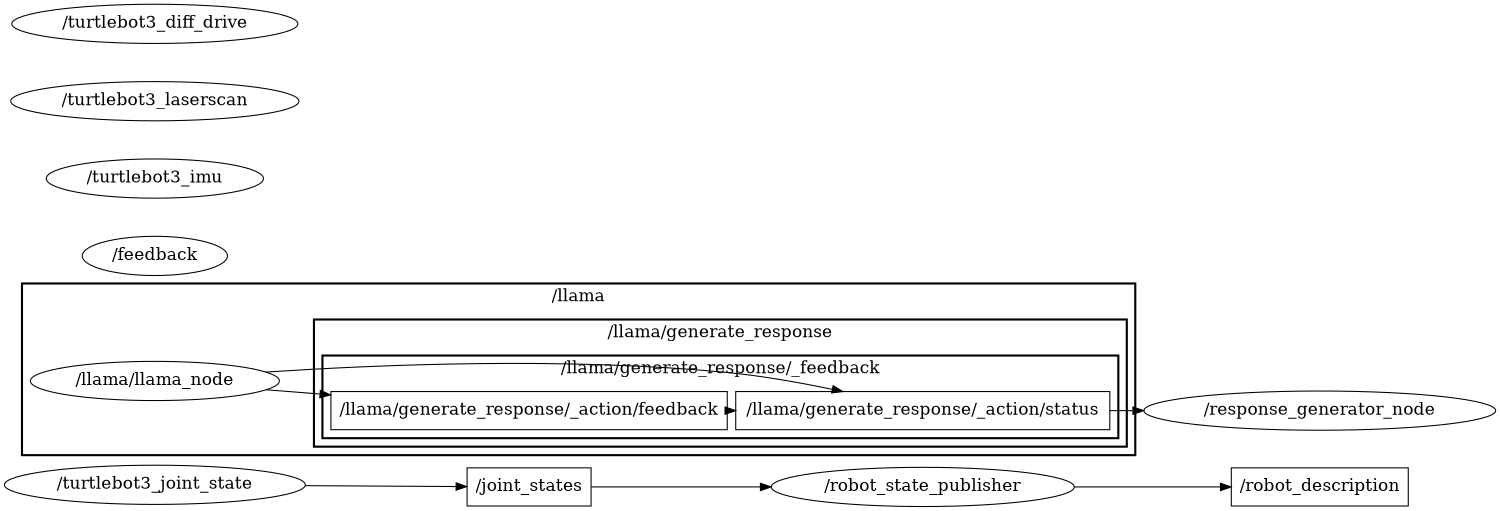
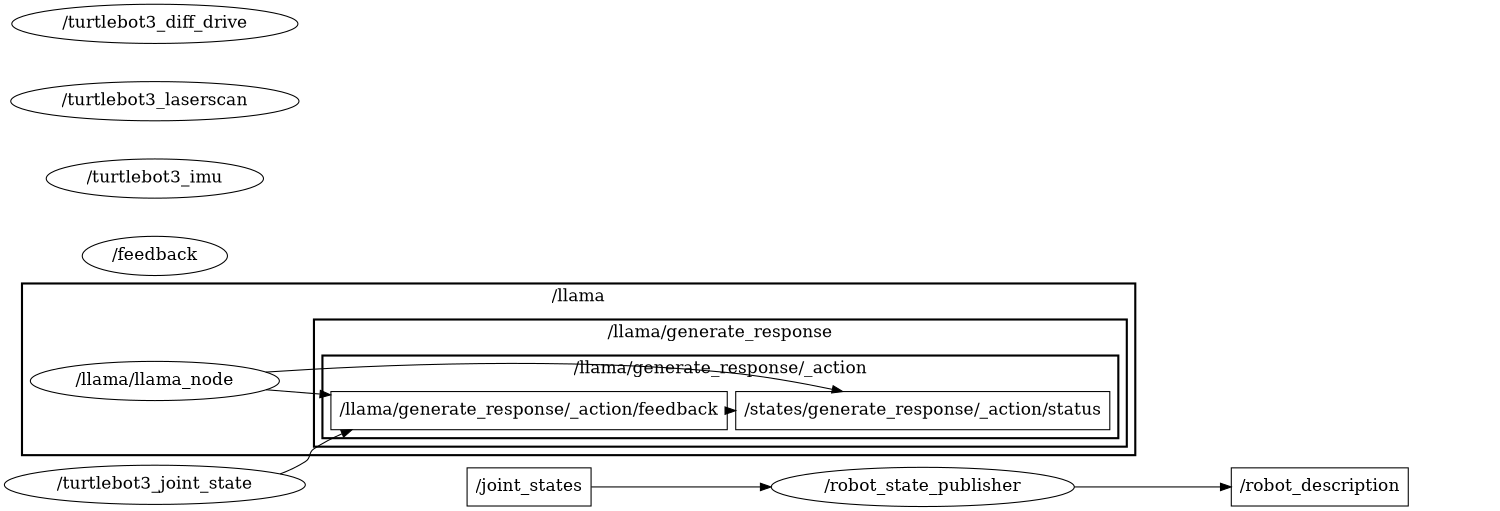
(720, 369) -> (720, 369)
(923, 411) -> (923, 411)
(1320, 411) -> none
(381, 486) -> (304, 462)
